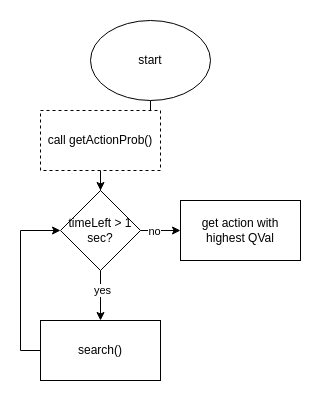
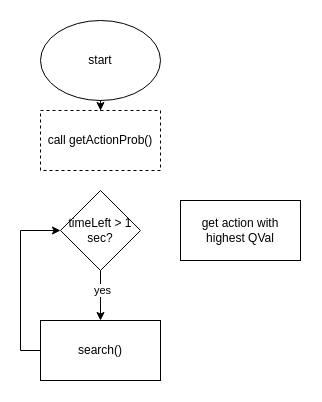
(151, 61) -> (101, 61)
(101, 185) -> none
(157, 231) -> none
